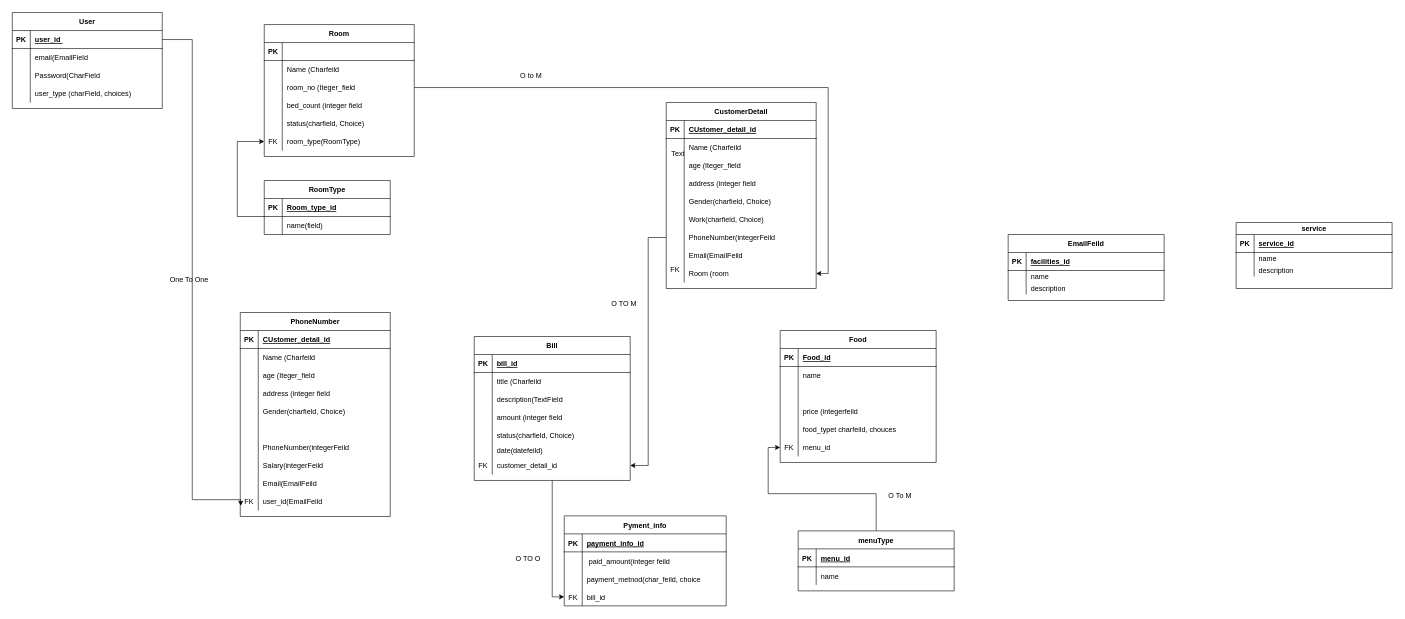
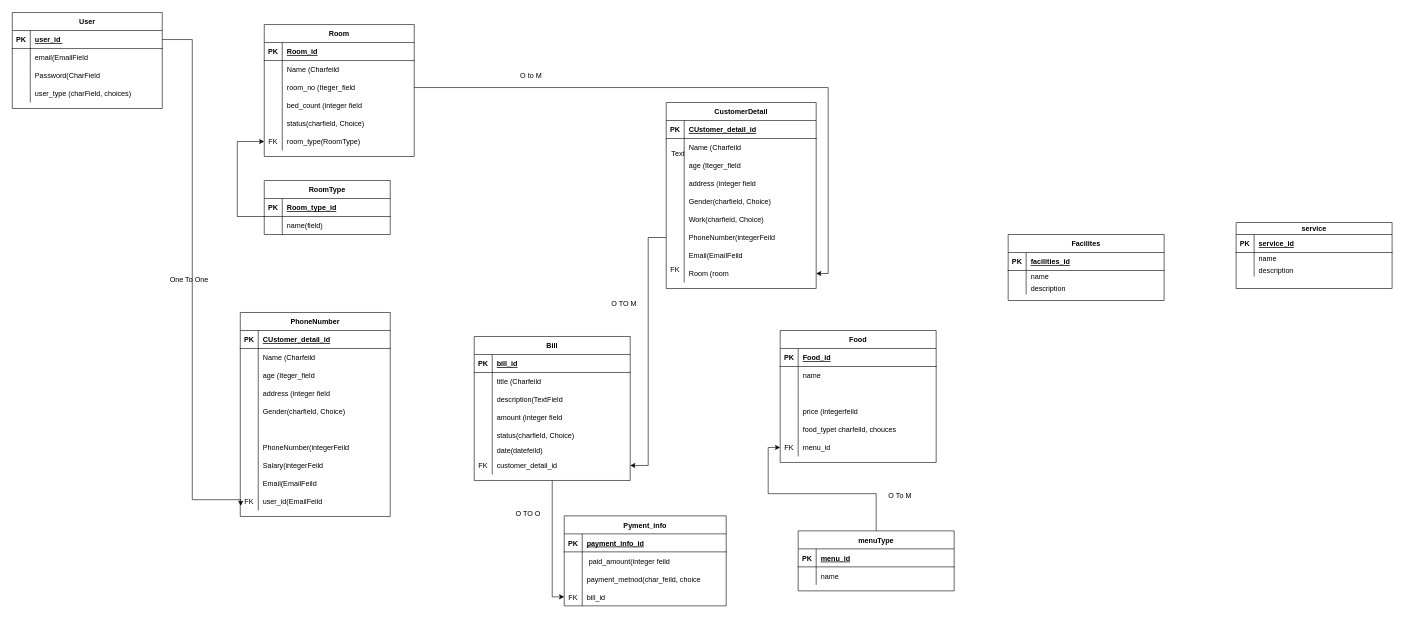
none -> (348, 51)
(1086, 244) -> (1086, 244)
(528, 558) -> (528, 513)
